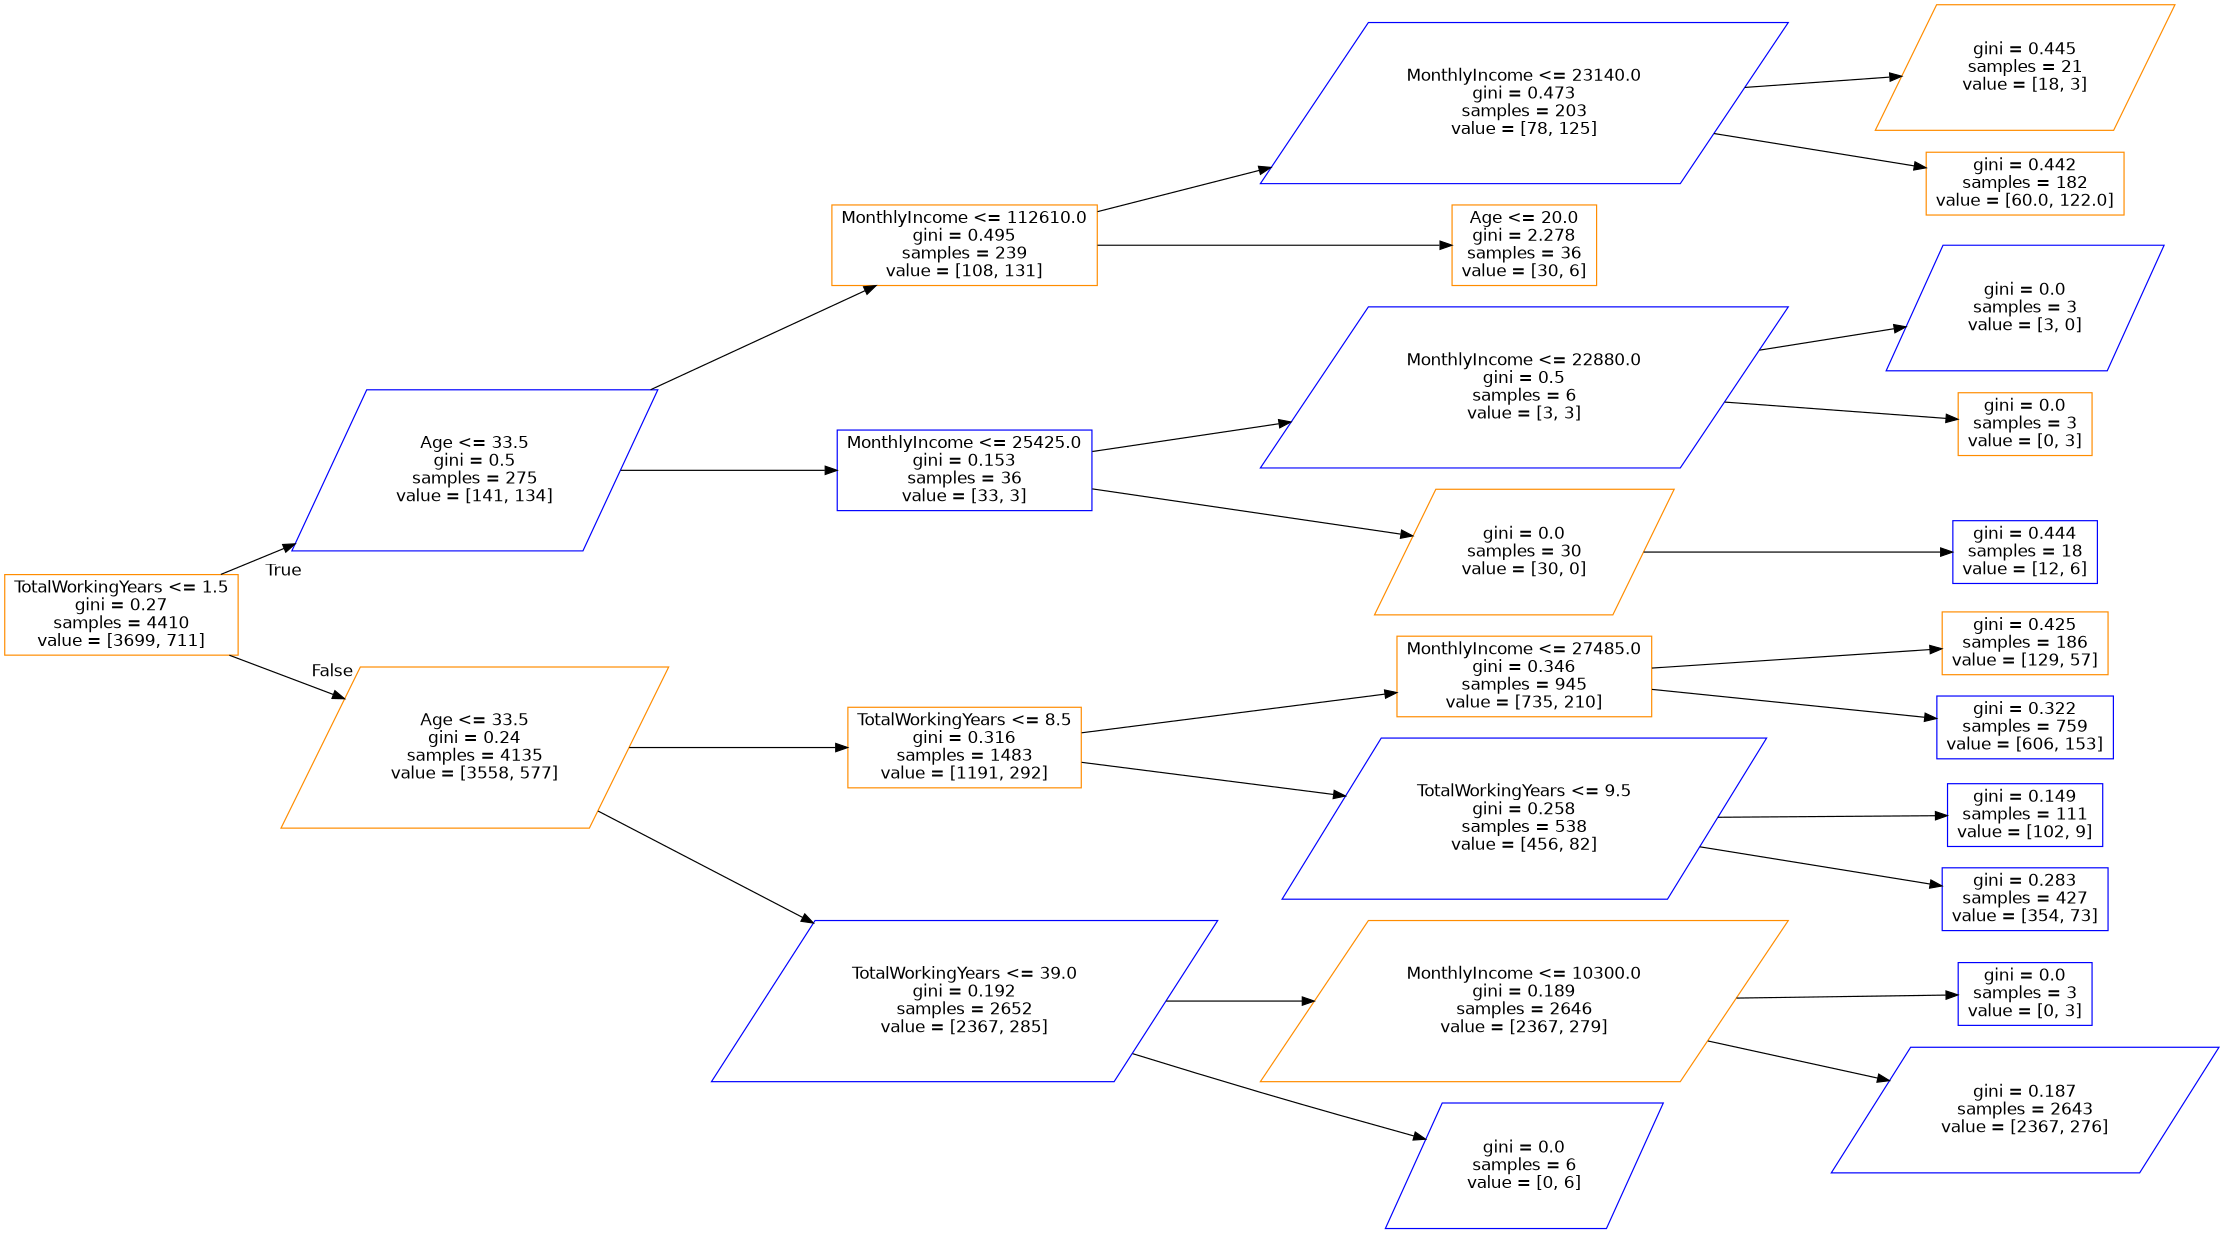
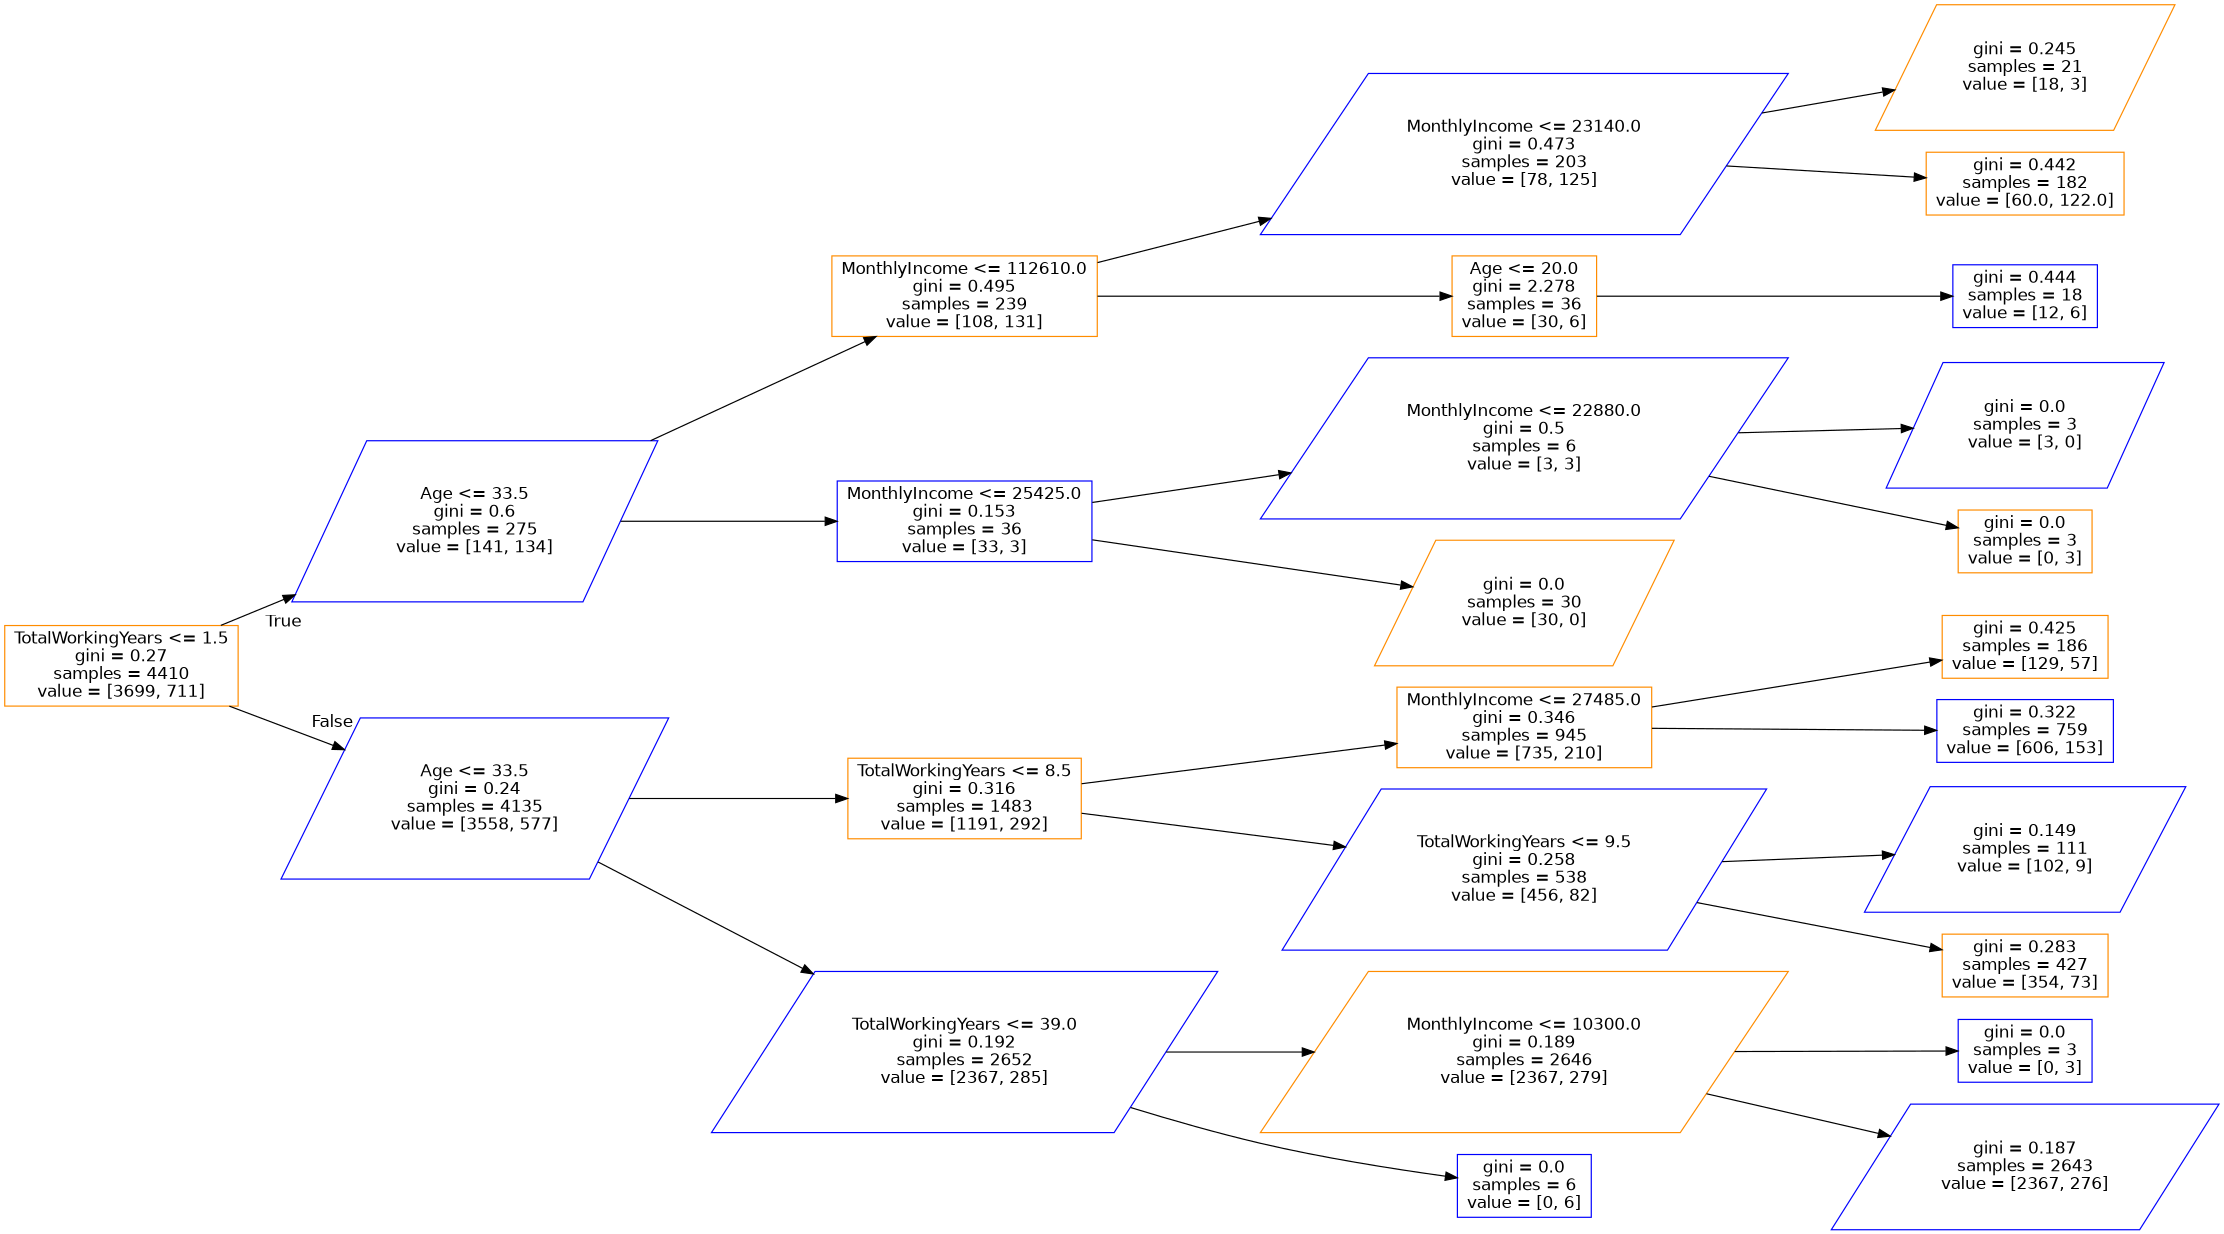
(2025, 68) -> (2025, 68)
(475, 470) -> (475, 521)
(1792, 552) -> (1769, 296)
(475, 748) -> (475, 799)
(2025, 815) -> (2025, 849)
(2025, 899) -> (2025, 966)
(1524, 1166) -> (1524, 1186)
